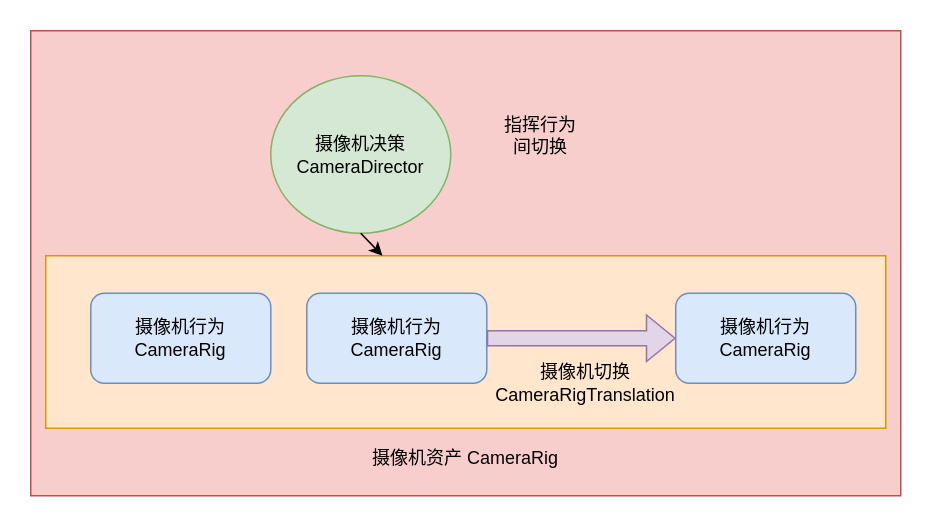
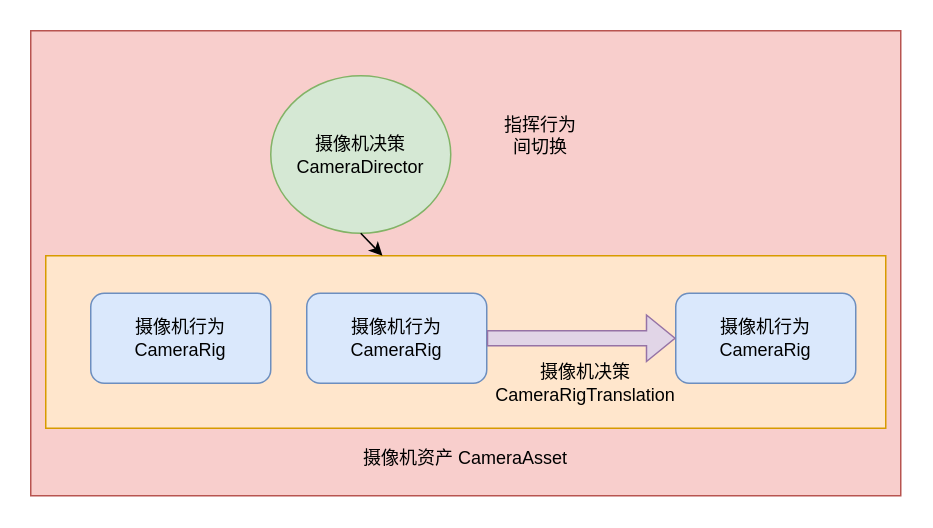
(586, 383) -> (586, 383)
(466, 458) -> (466, 458)
